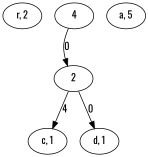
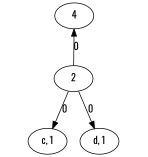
(22, 16) -> none
(126, 16) -> none
(64, 43) -> (74, 51)
(65, 110) -> (65, 110)
